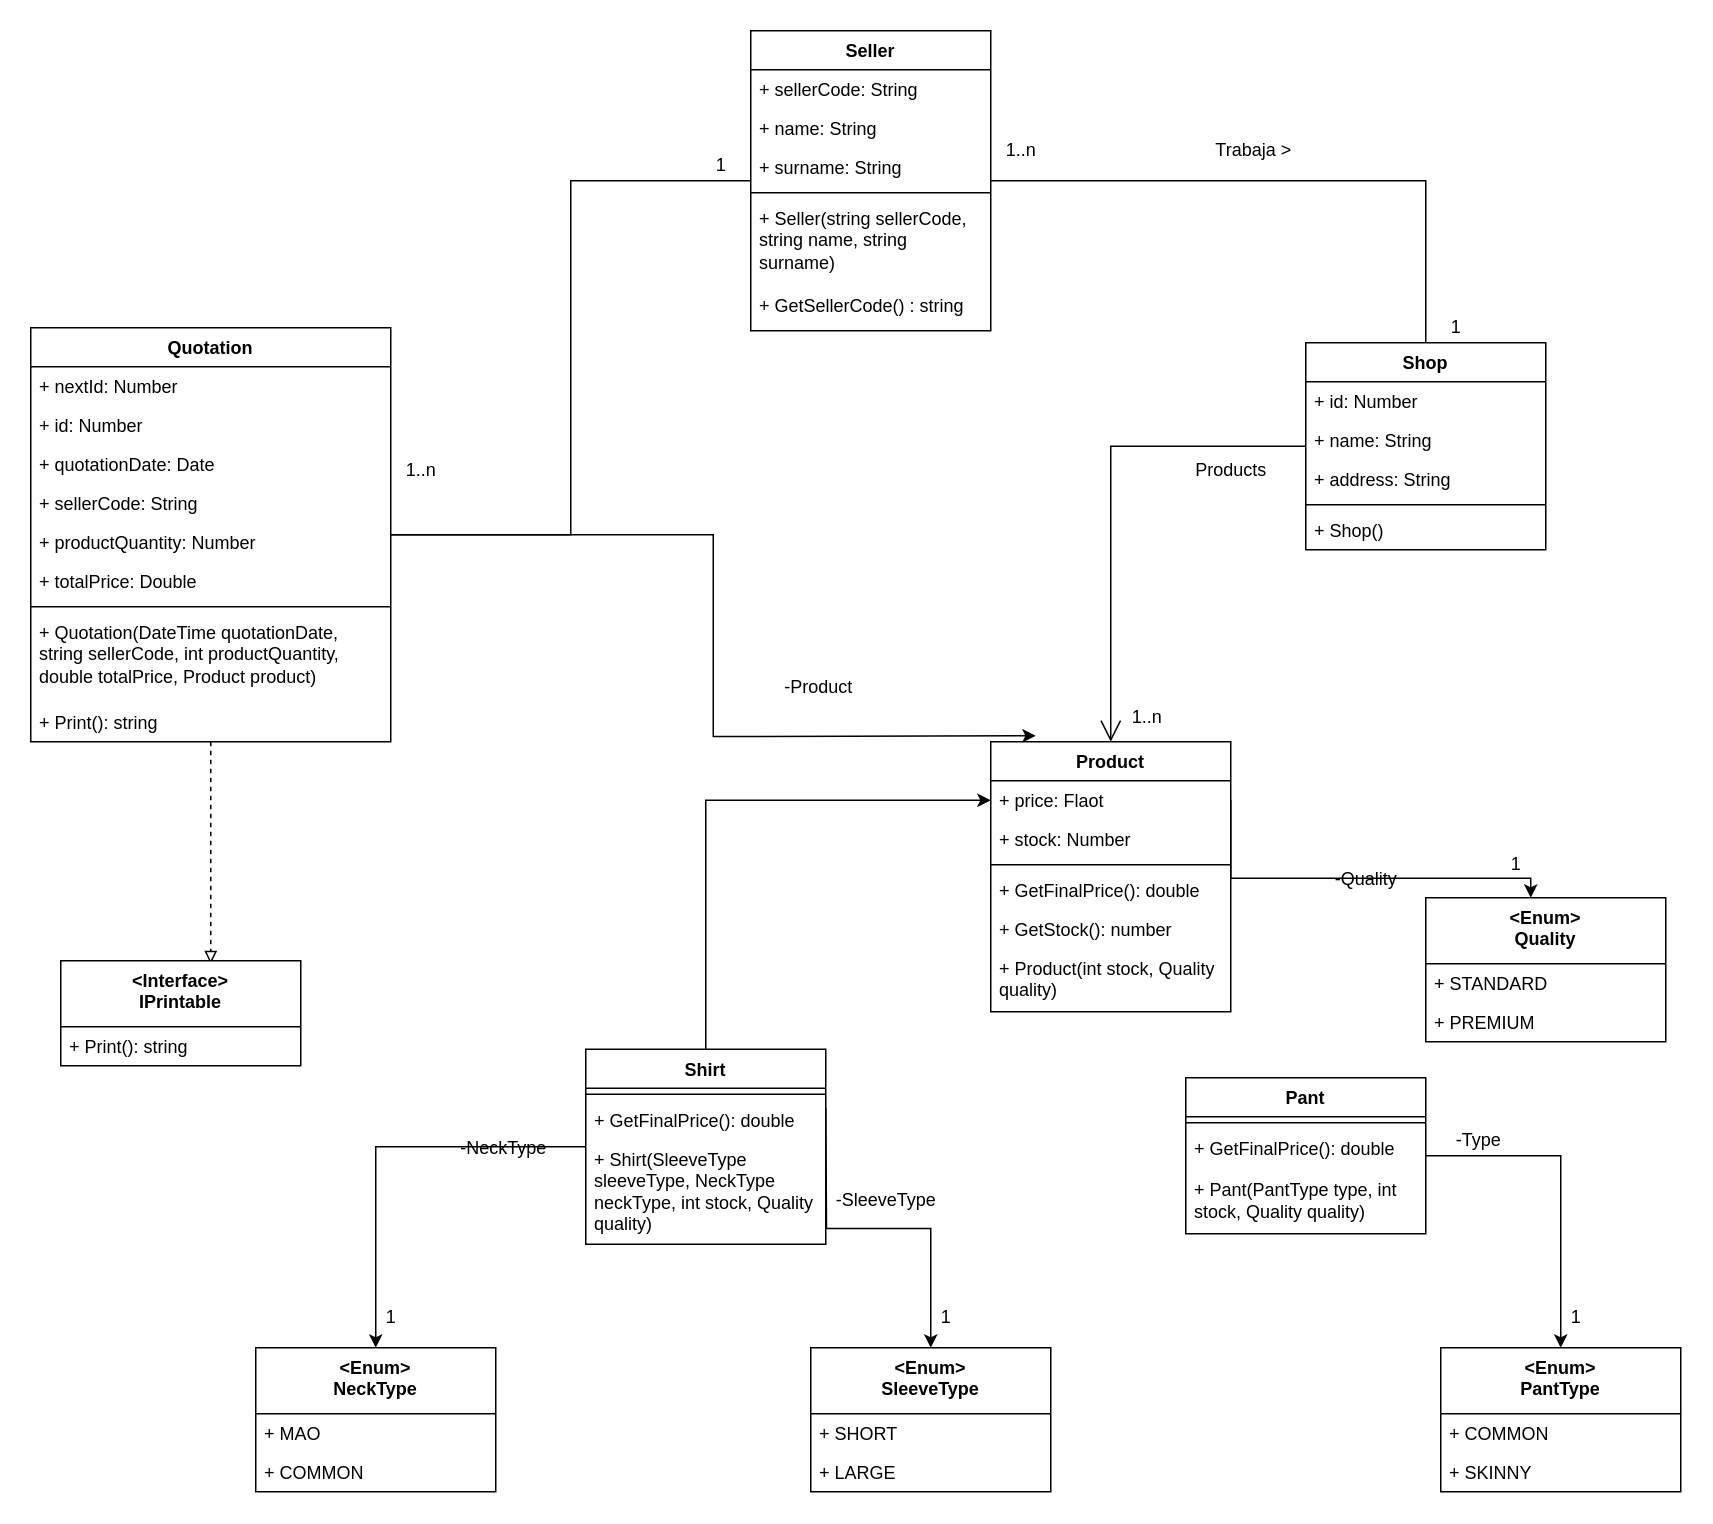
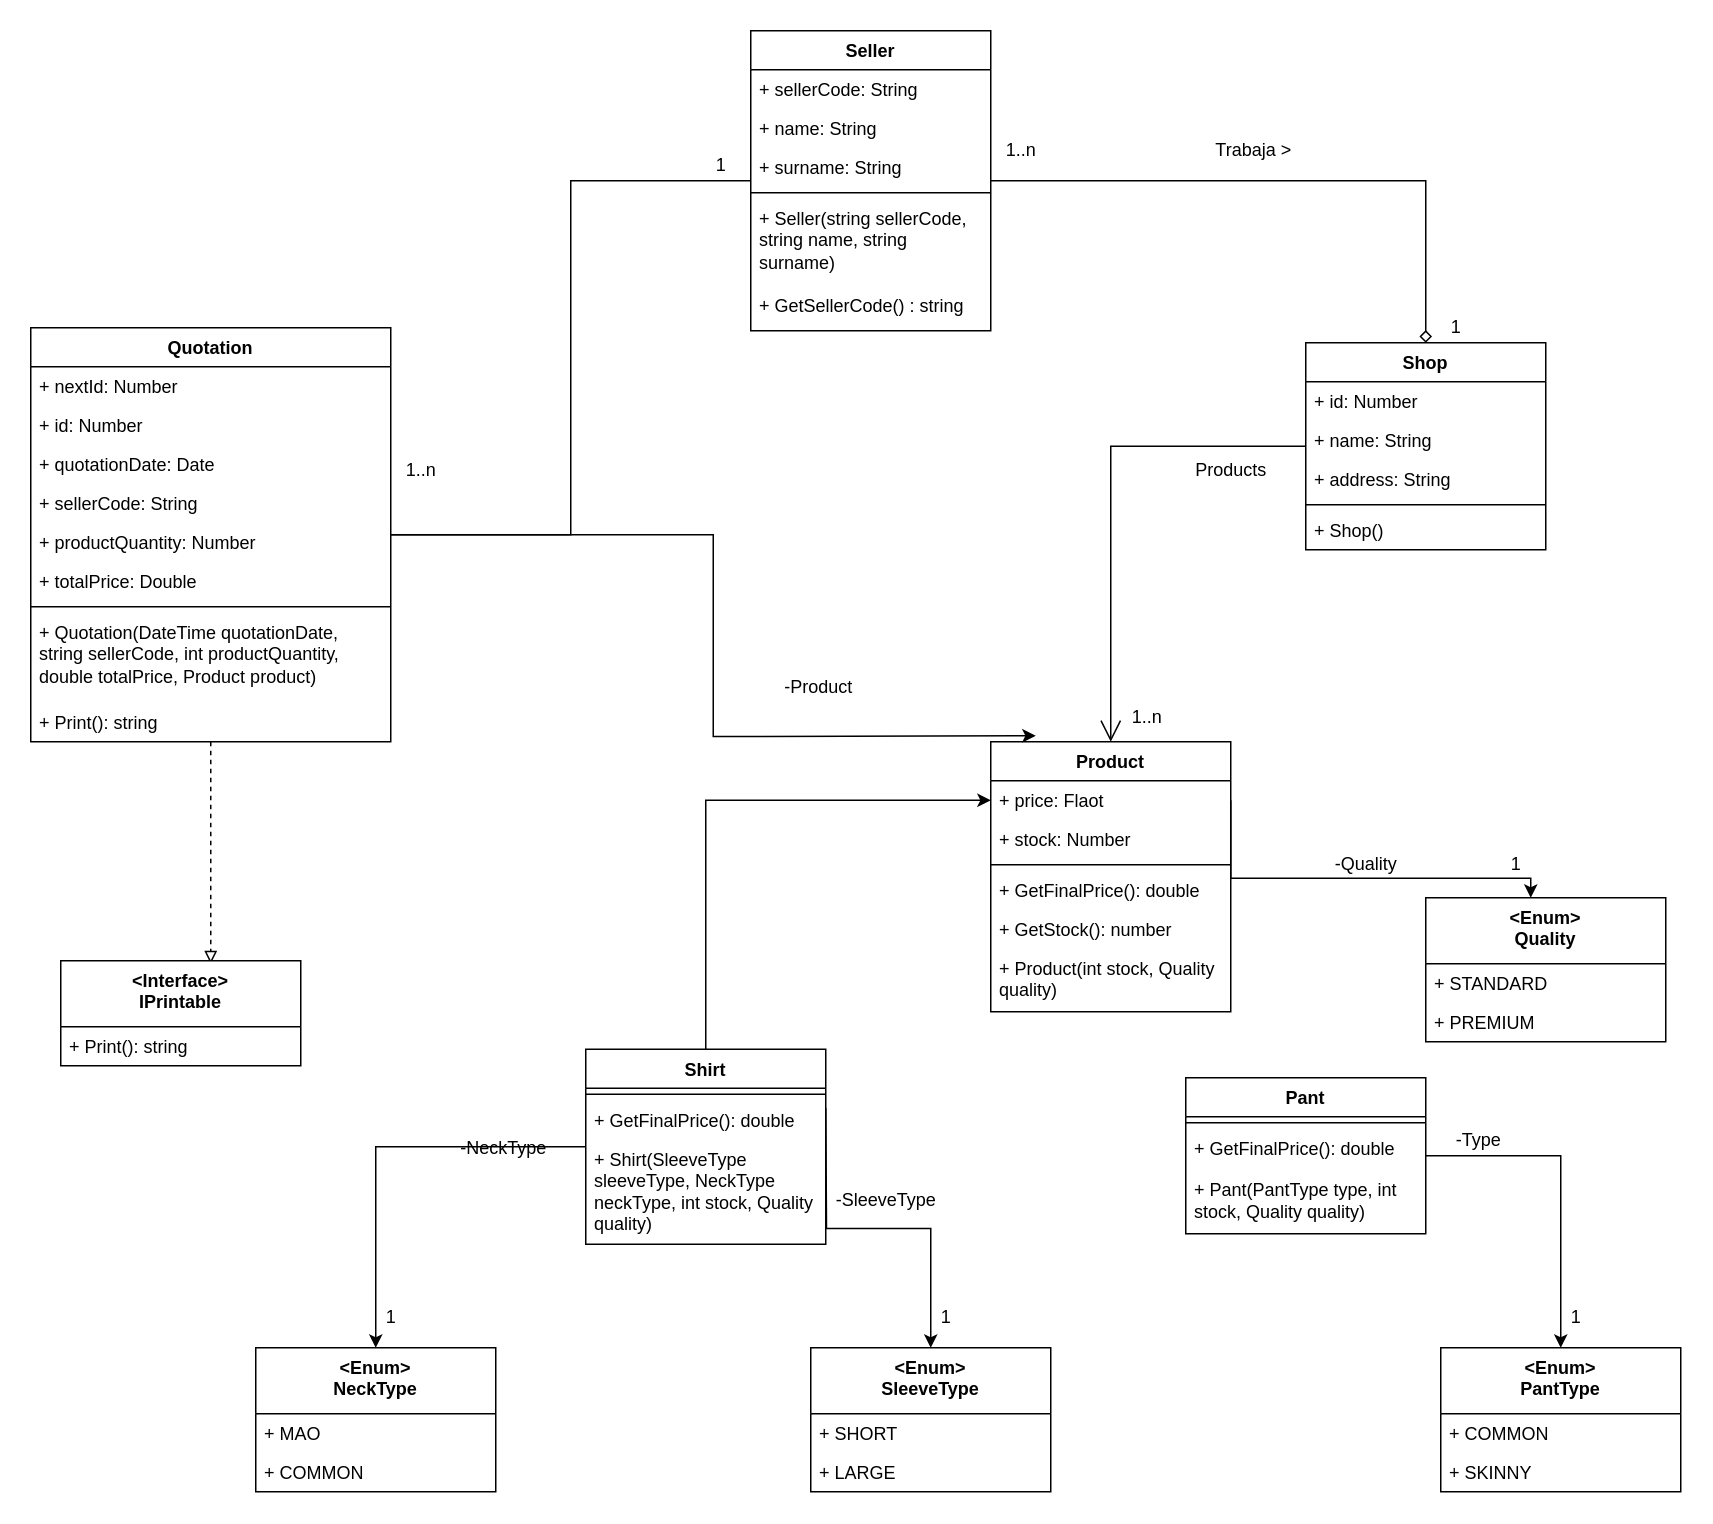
(1426, 336) -> (1426, 330)
(1366, 880) -> (1366, 865)
